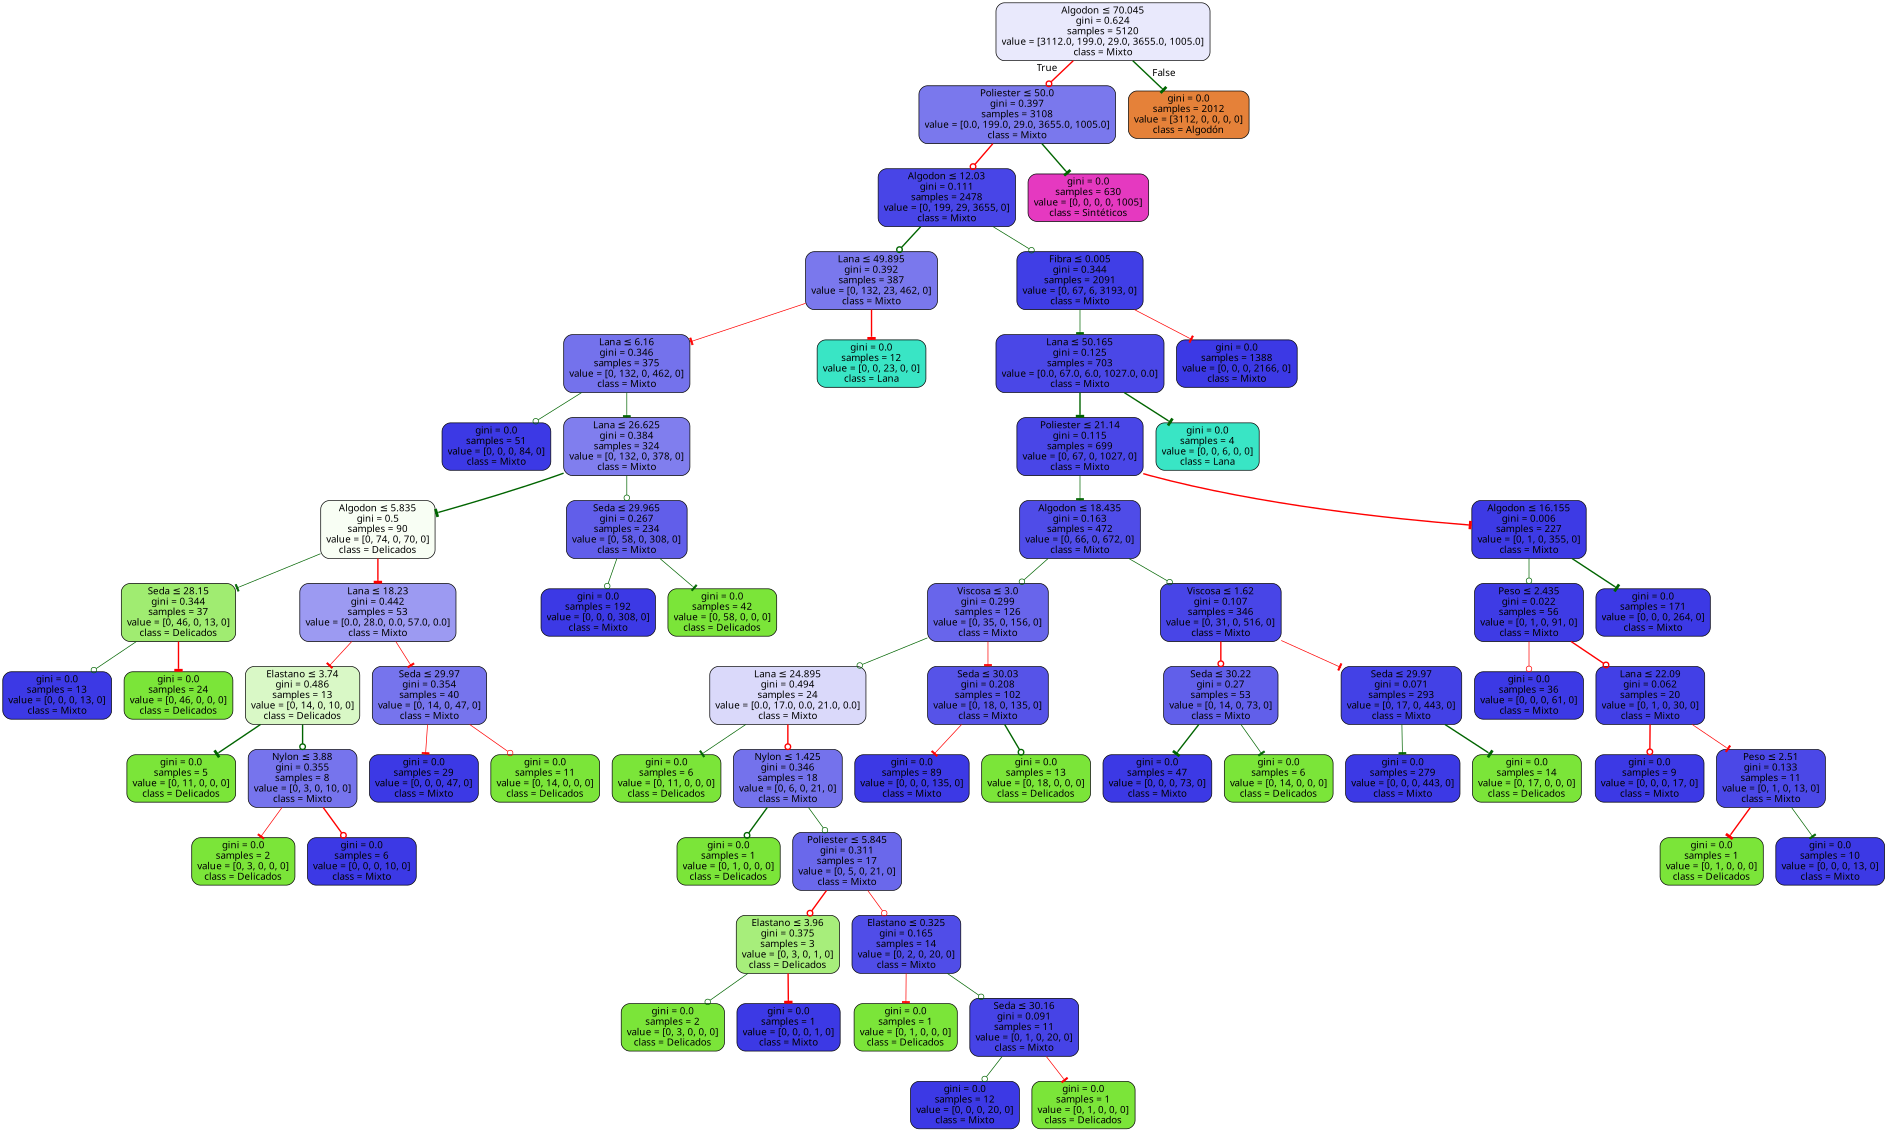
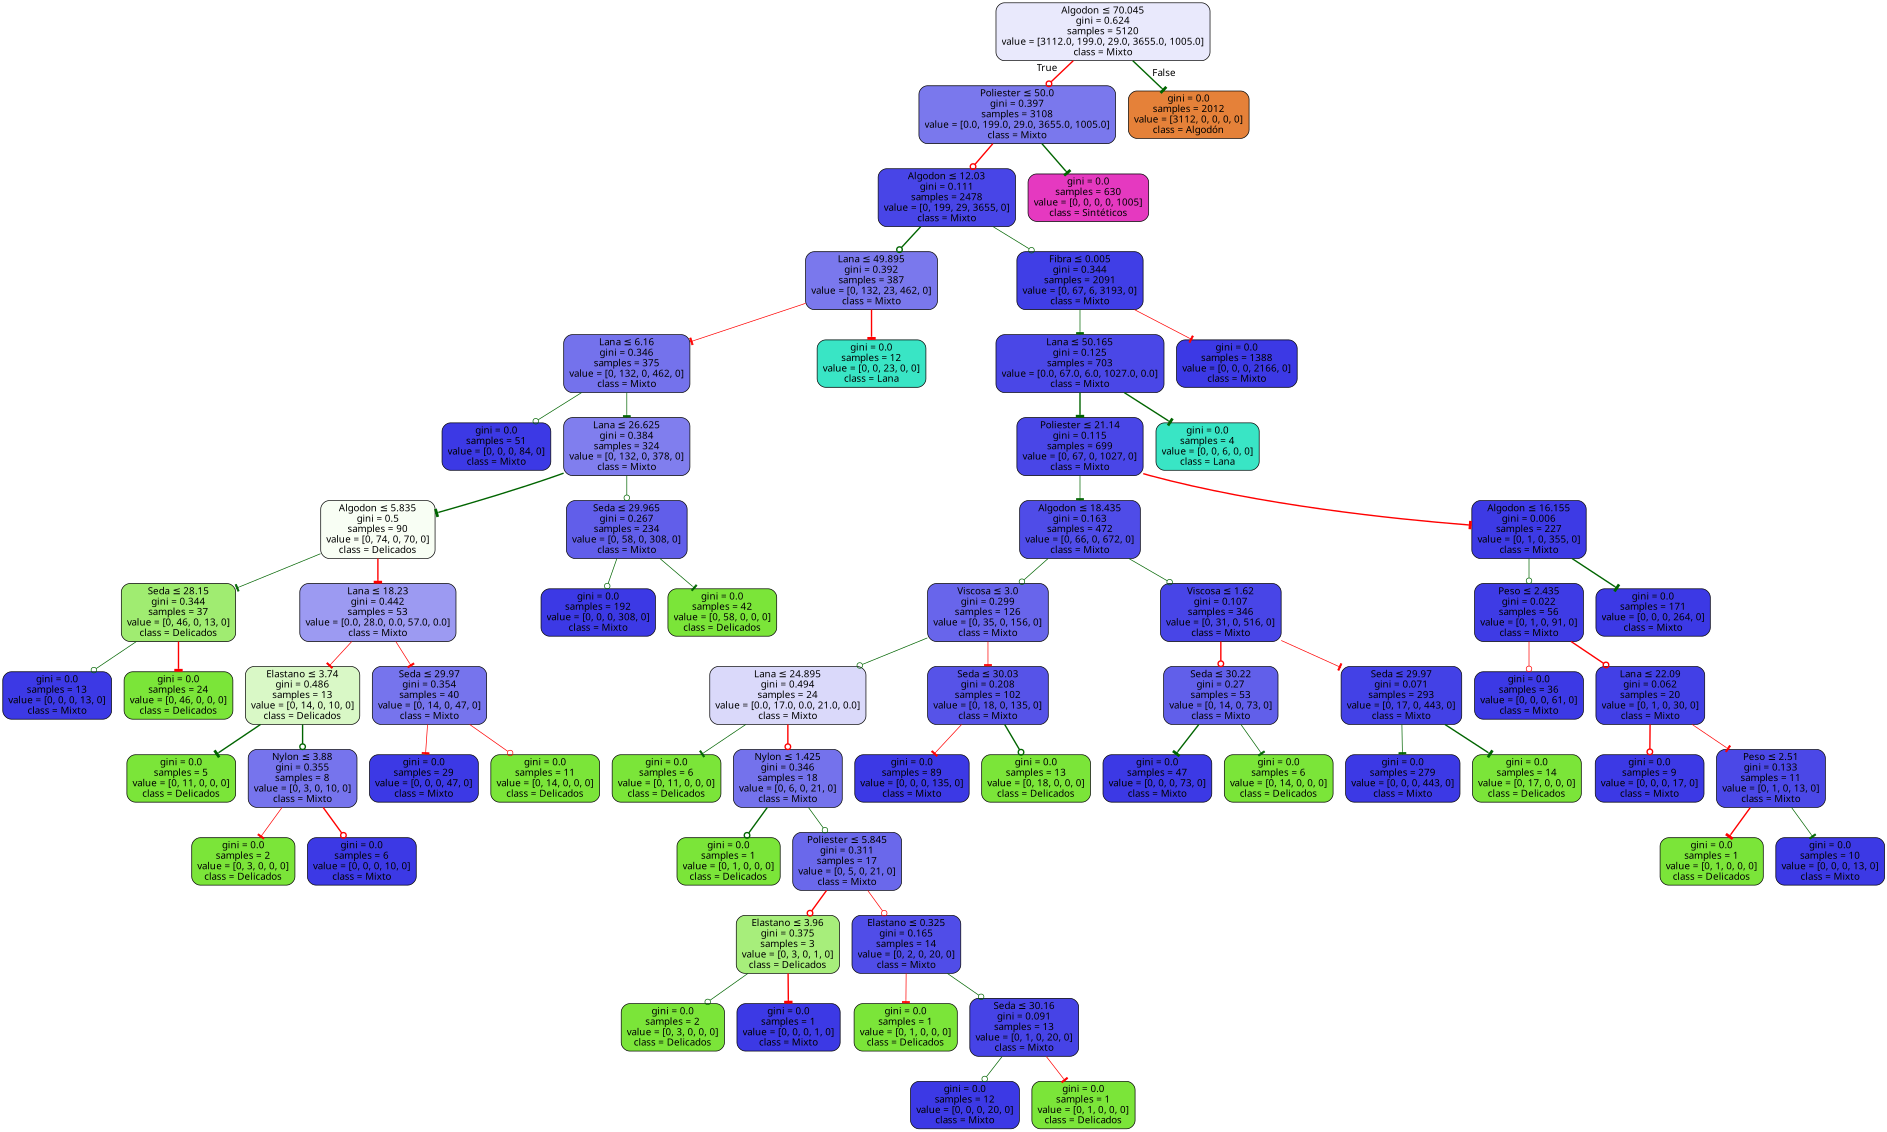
(1024, 1027) -> (1024, 1027)
